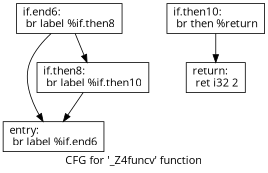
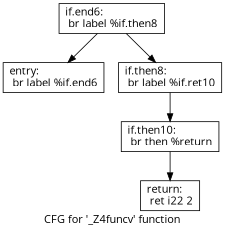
(93, 83) -> (170, 83)
(216, 83) -> (170, 201)
(75, 104) -> (170, 103)
